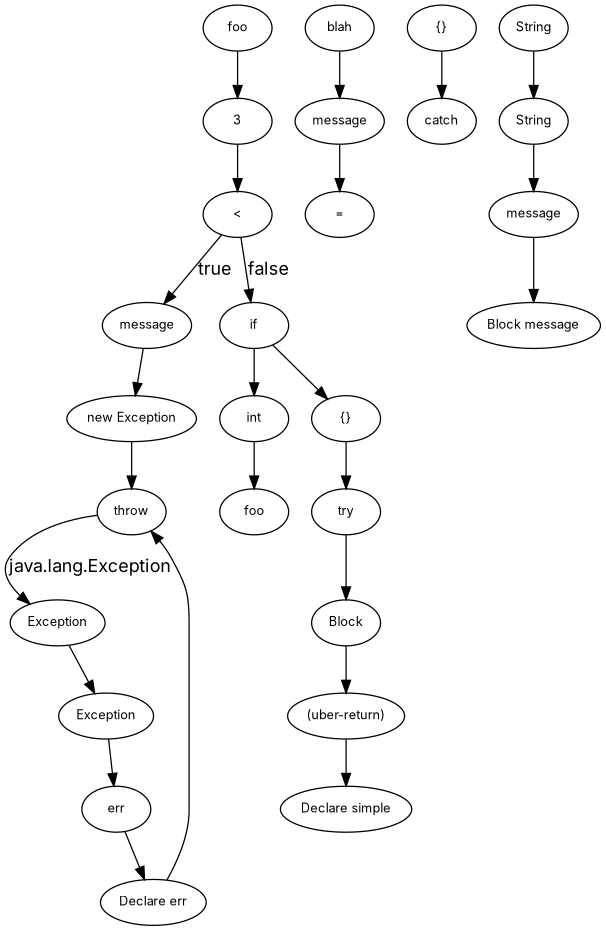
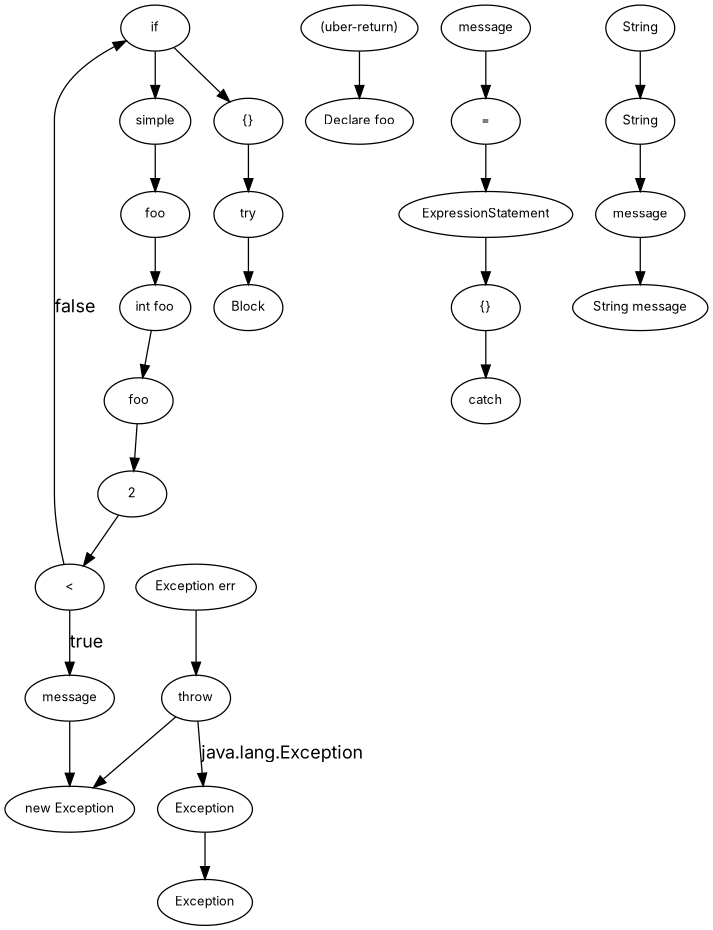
(340, 28) -> none
(238, 121) -> (132, 494)
none -> (486, 214)
none -> (155, 308)
(534, 325) -> (640, 308)
(254, 419) -> (155, 121)
(132, 459) -> (140, 748)
(346, 663) -> none
(116, 809) -> none
(346, 809) -> (359, 121)
(153, 902) -> (196, 587)
